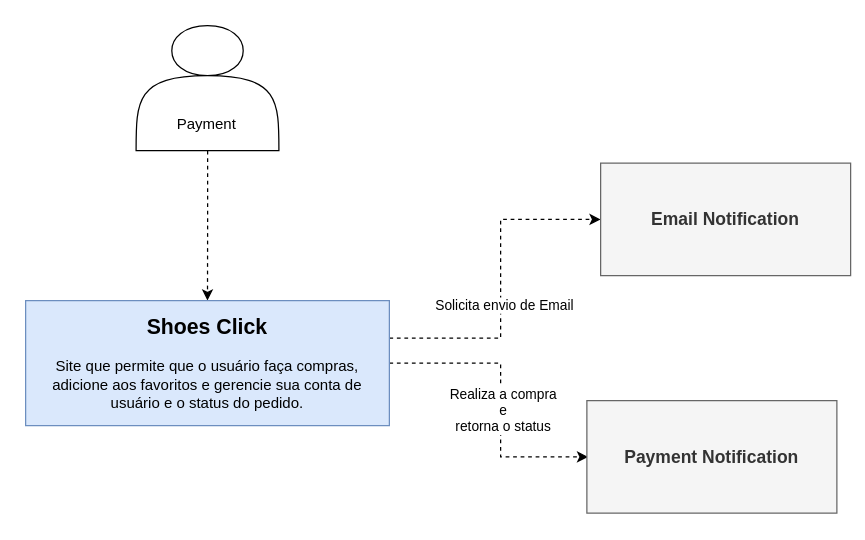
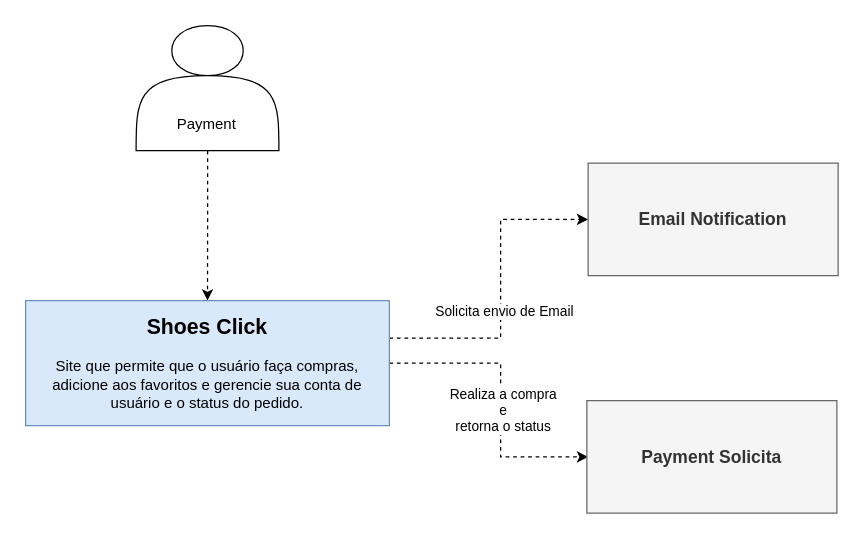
(726, 219) -> (713, 219)
(712, 457) -> (712, 457)
